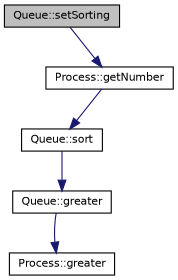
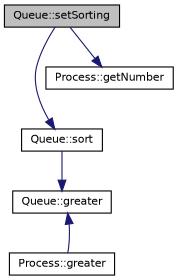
(89, 105) -> (36, 72)
(55, 228) -> (69, 239)
